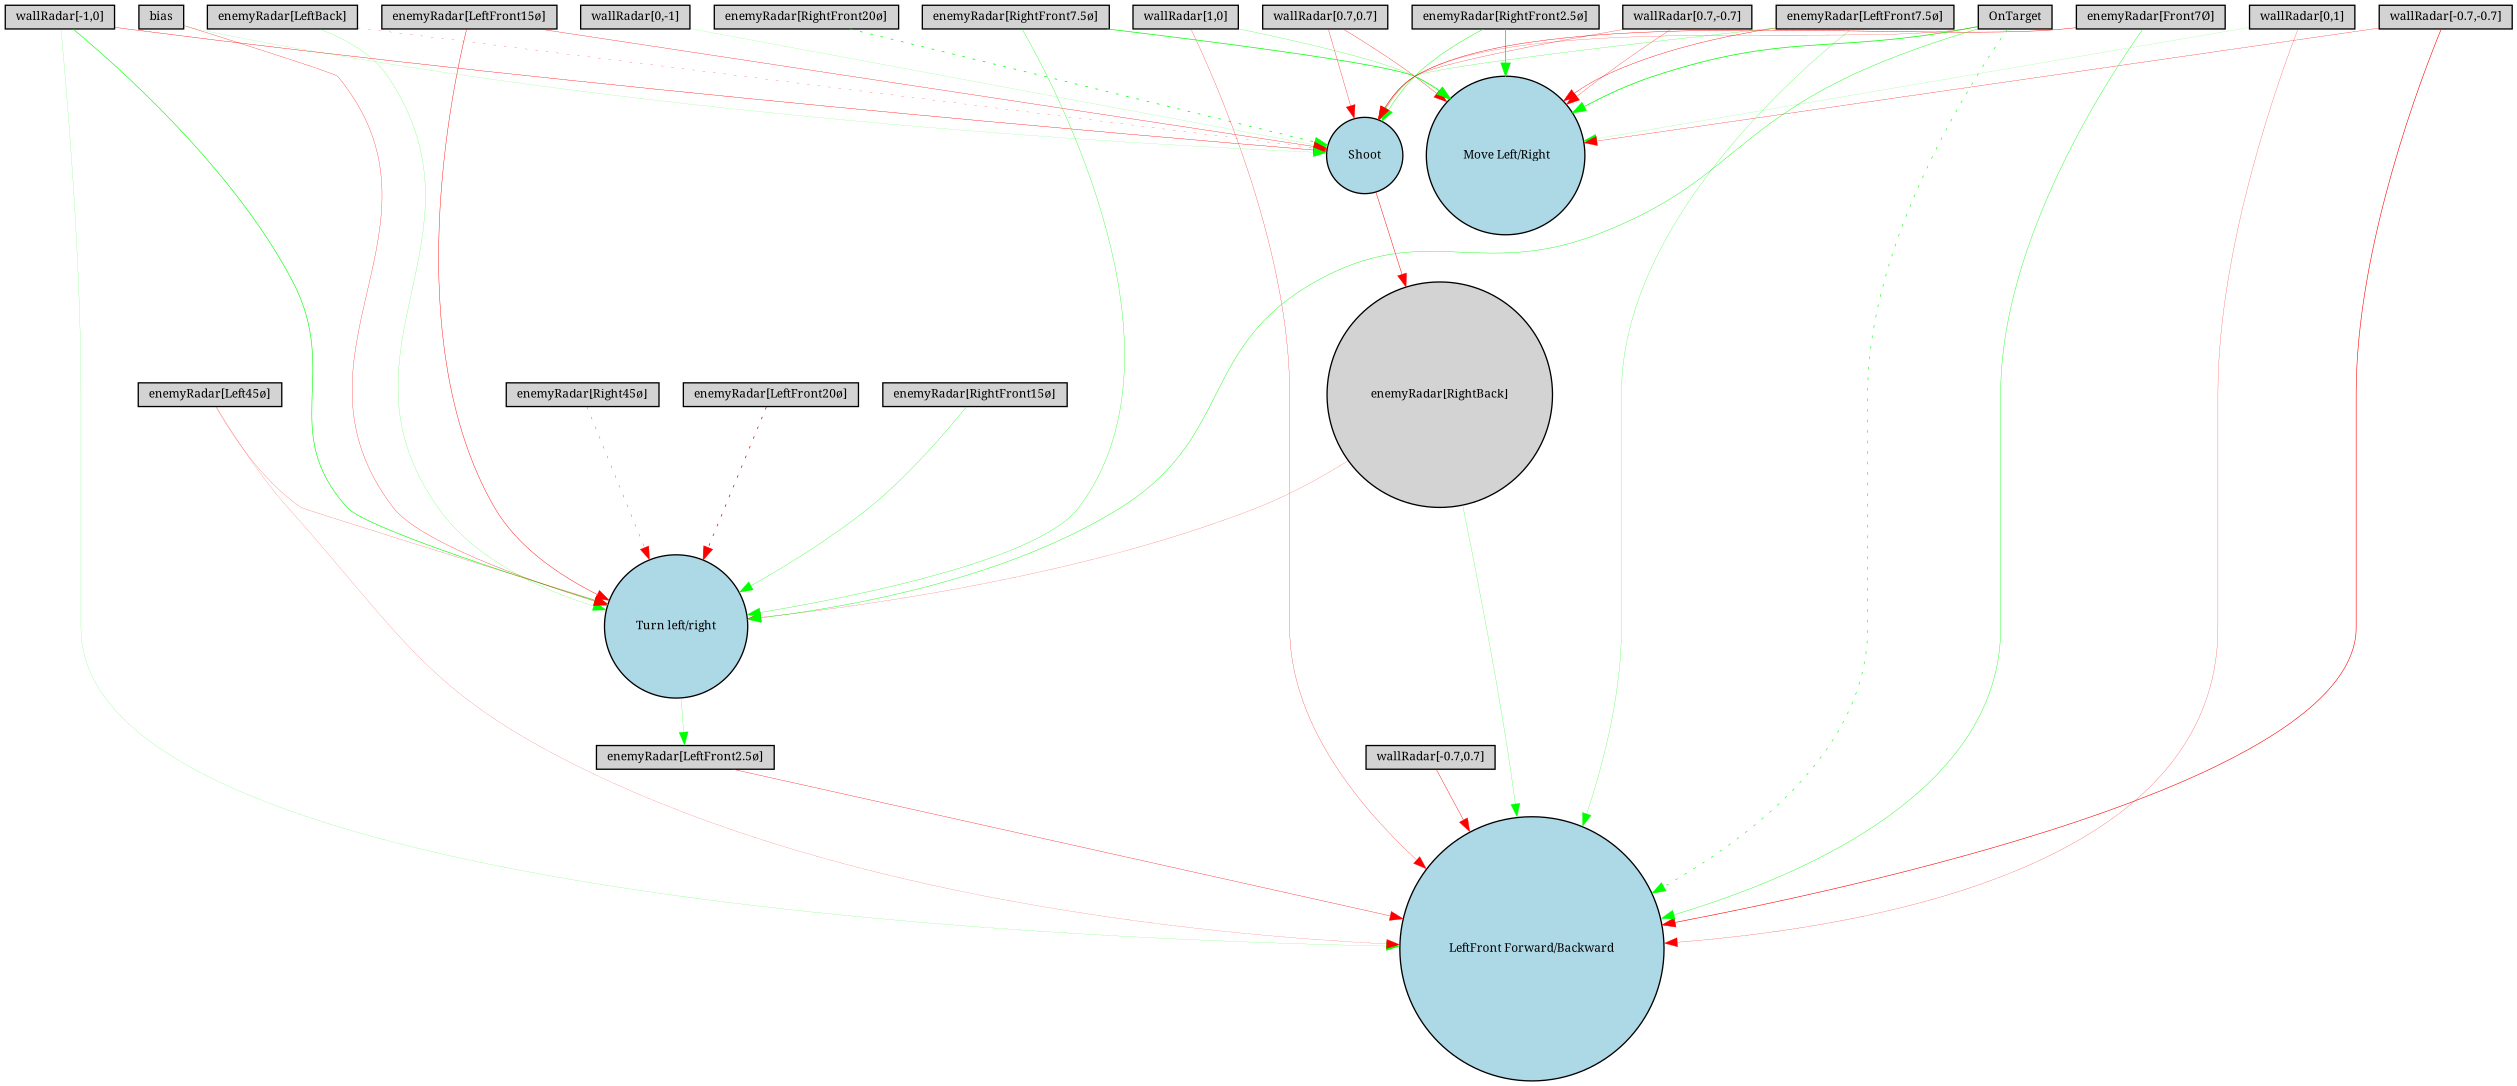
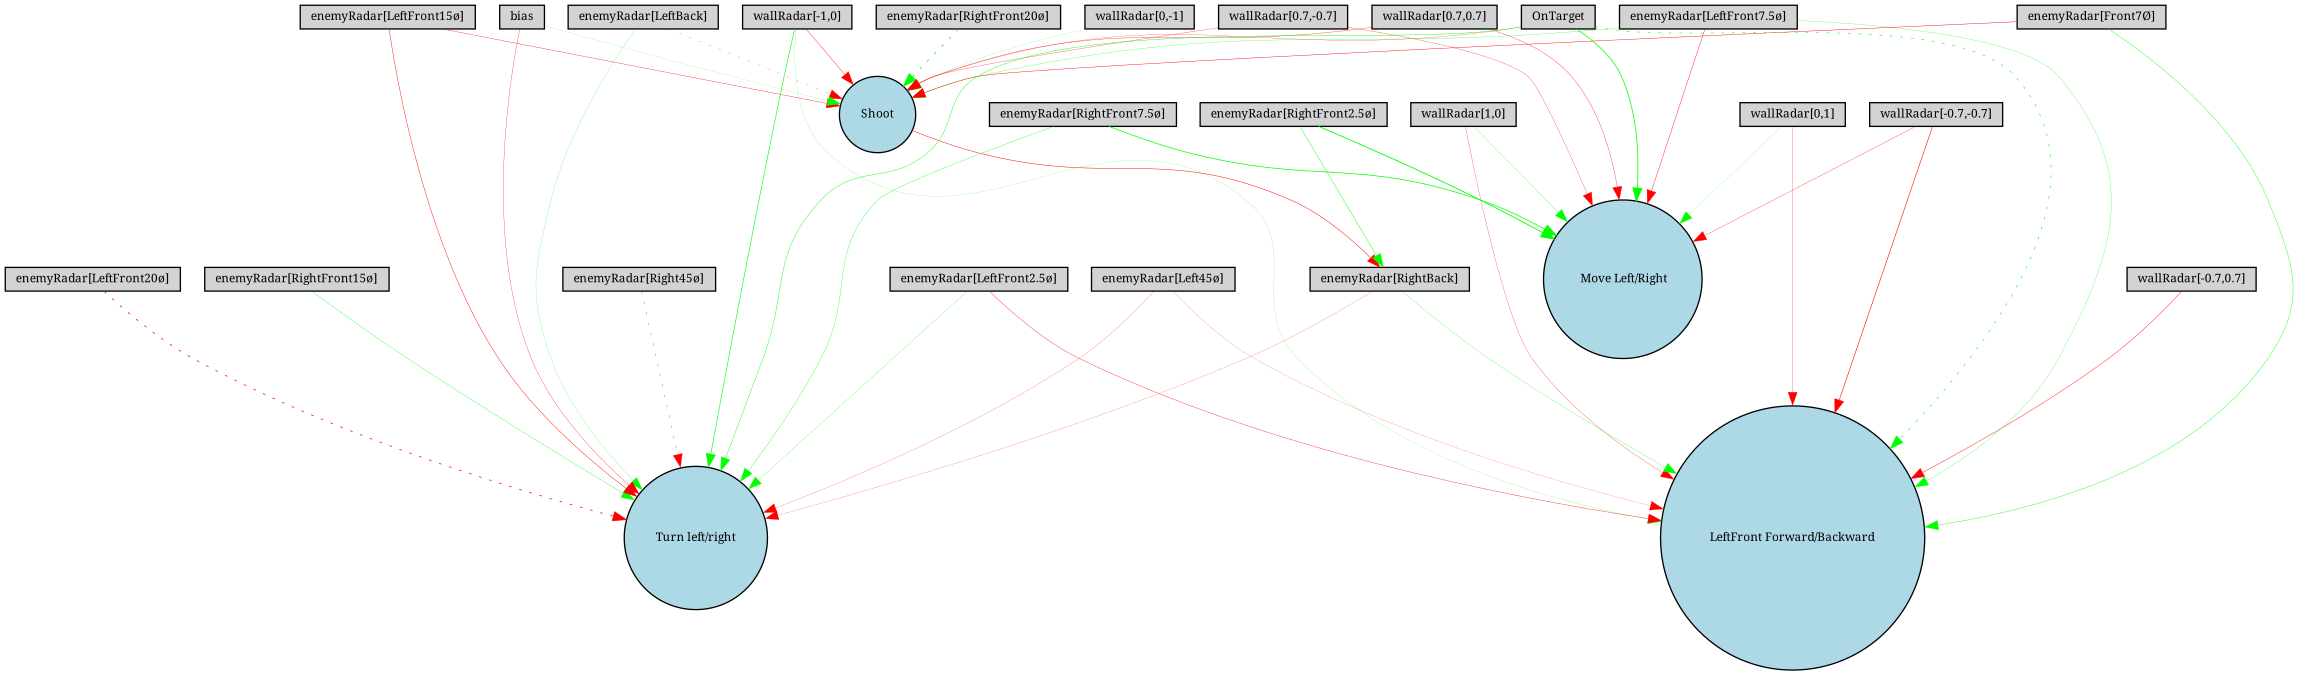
(1435, 59) -> (1338, 191)
(1440, 395) -> (1390, 279)
(682, 715) -> (863, 386)
